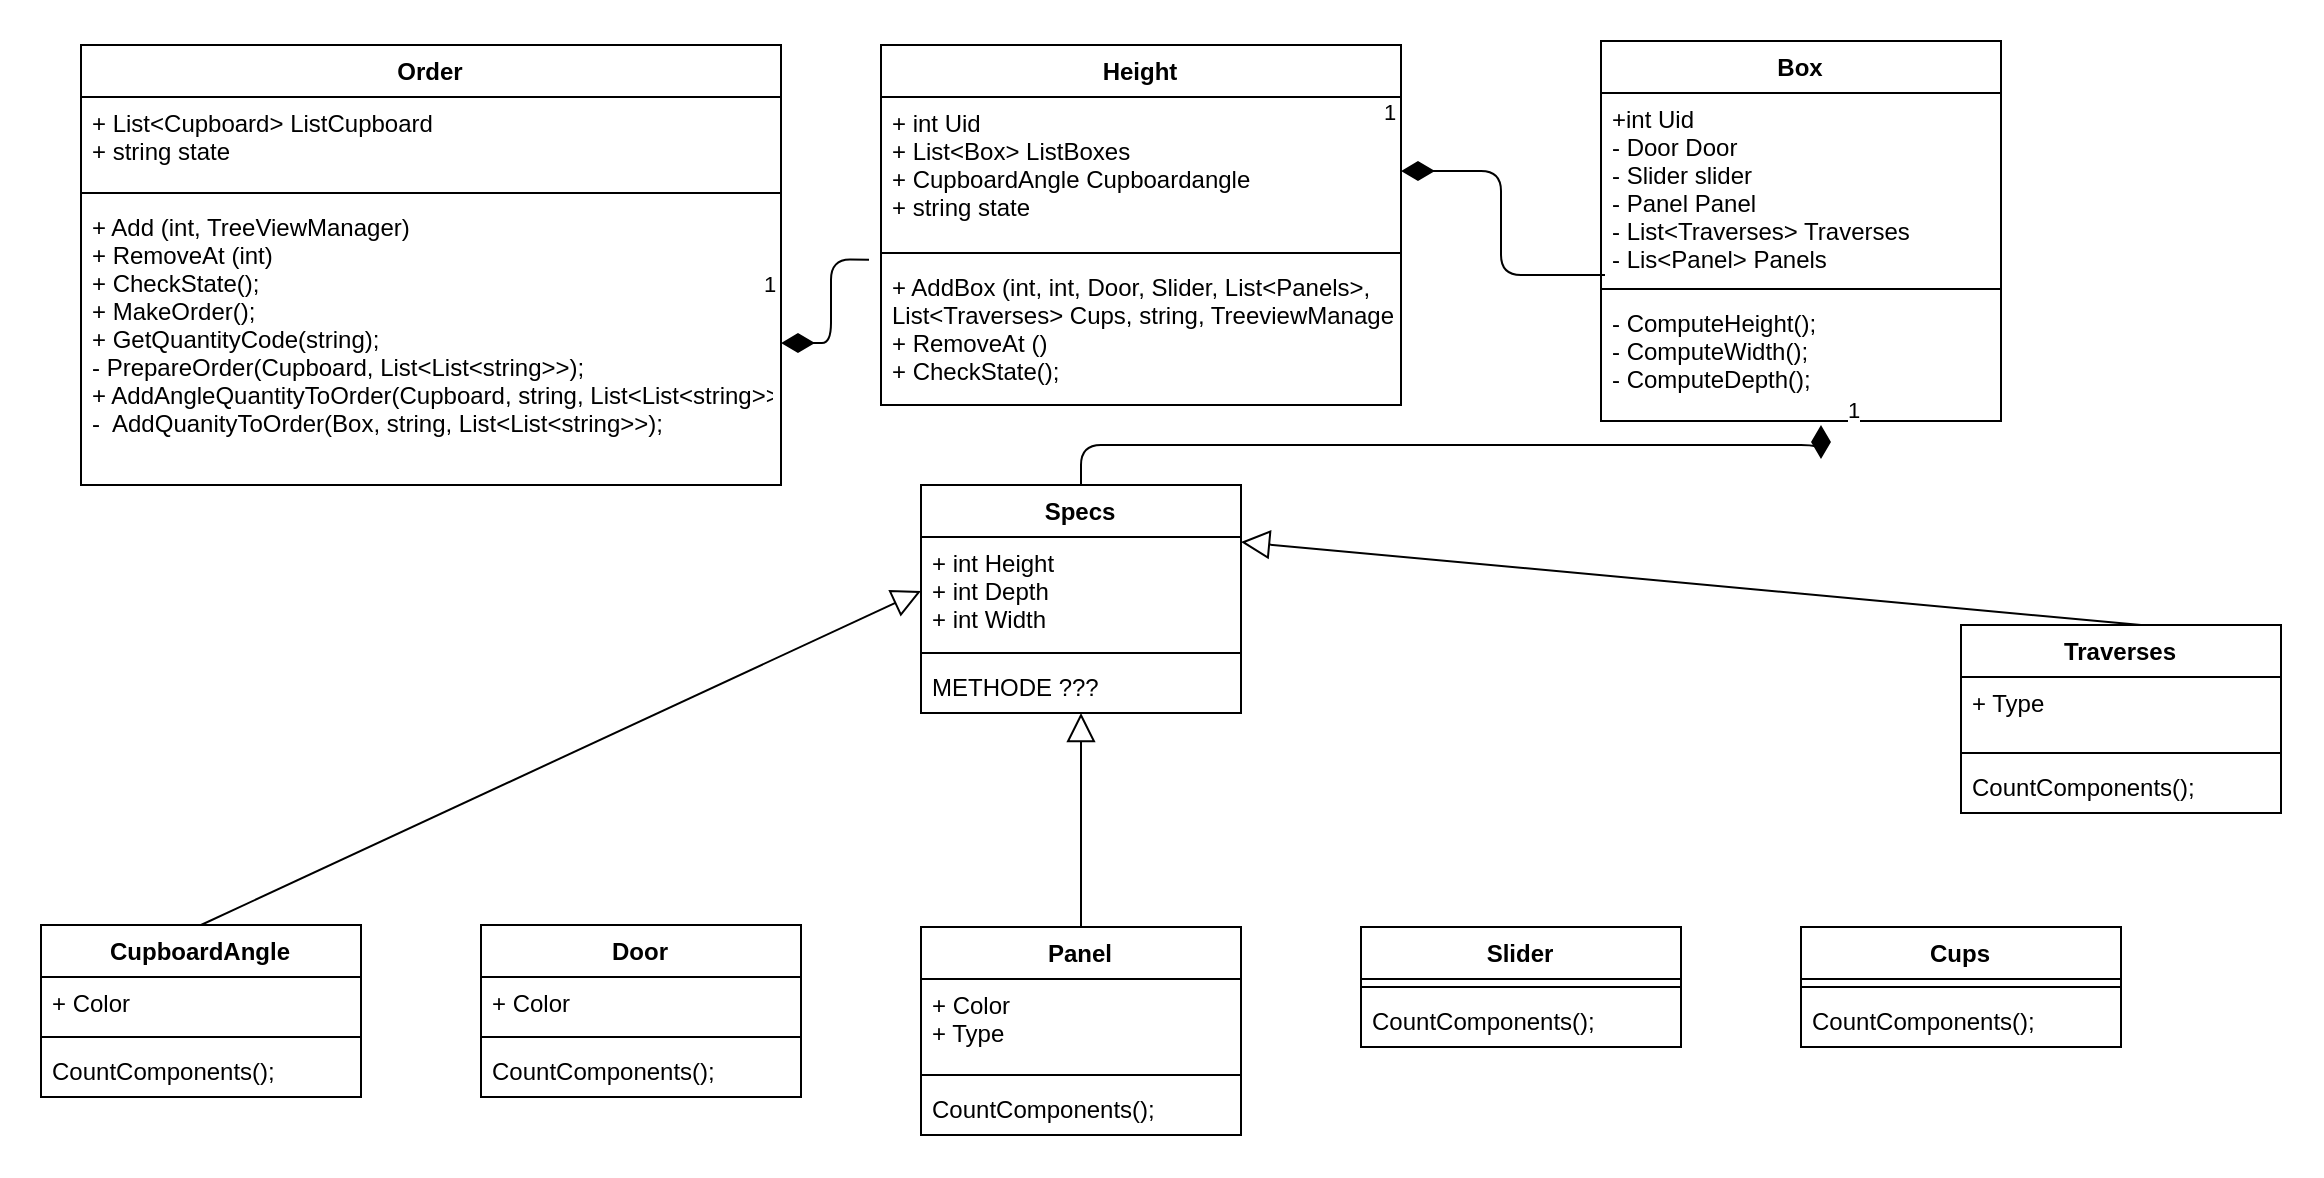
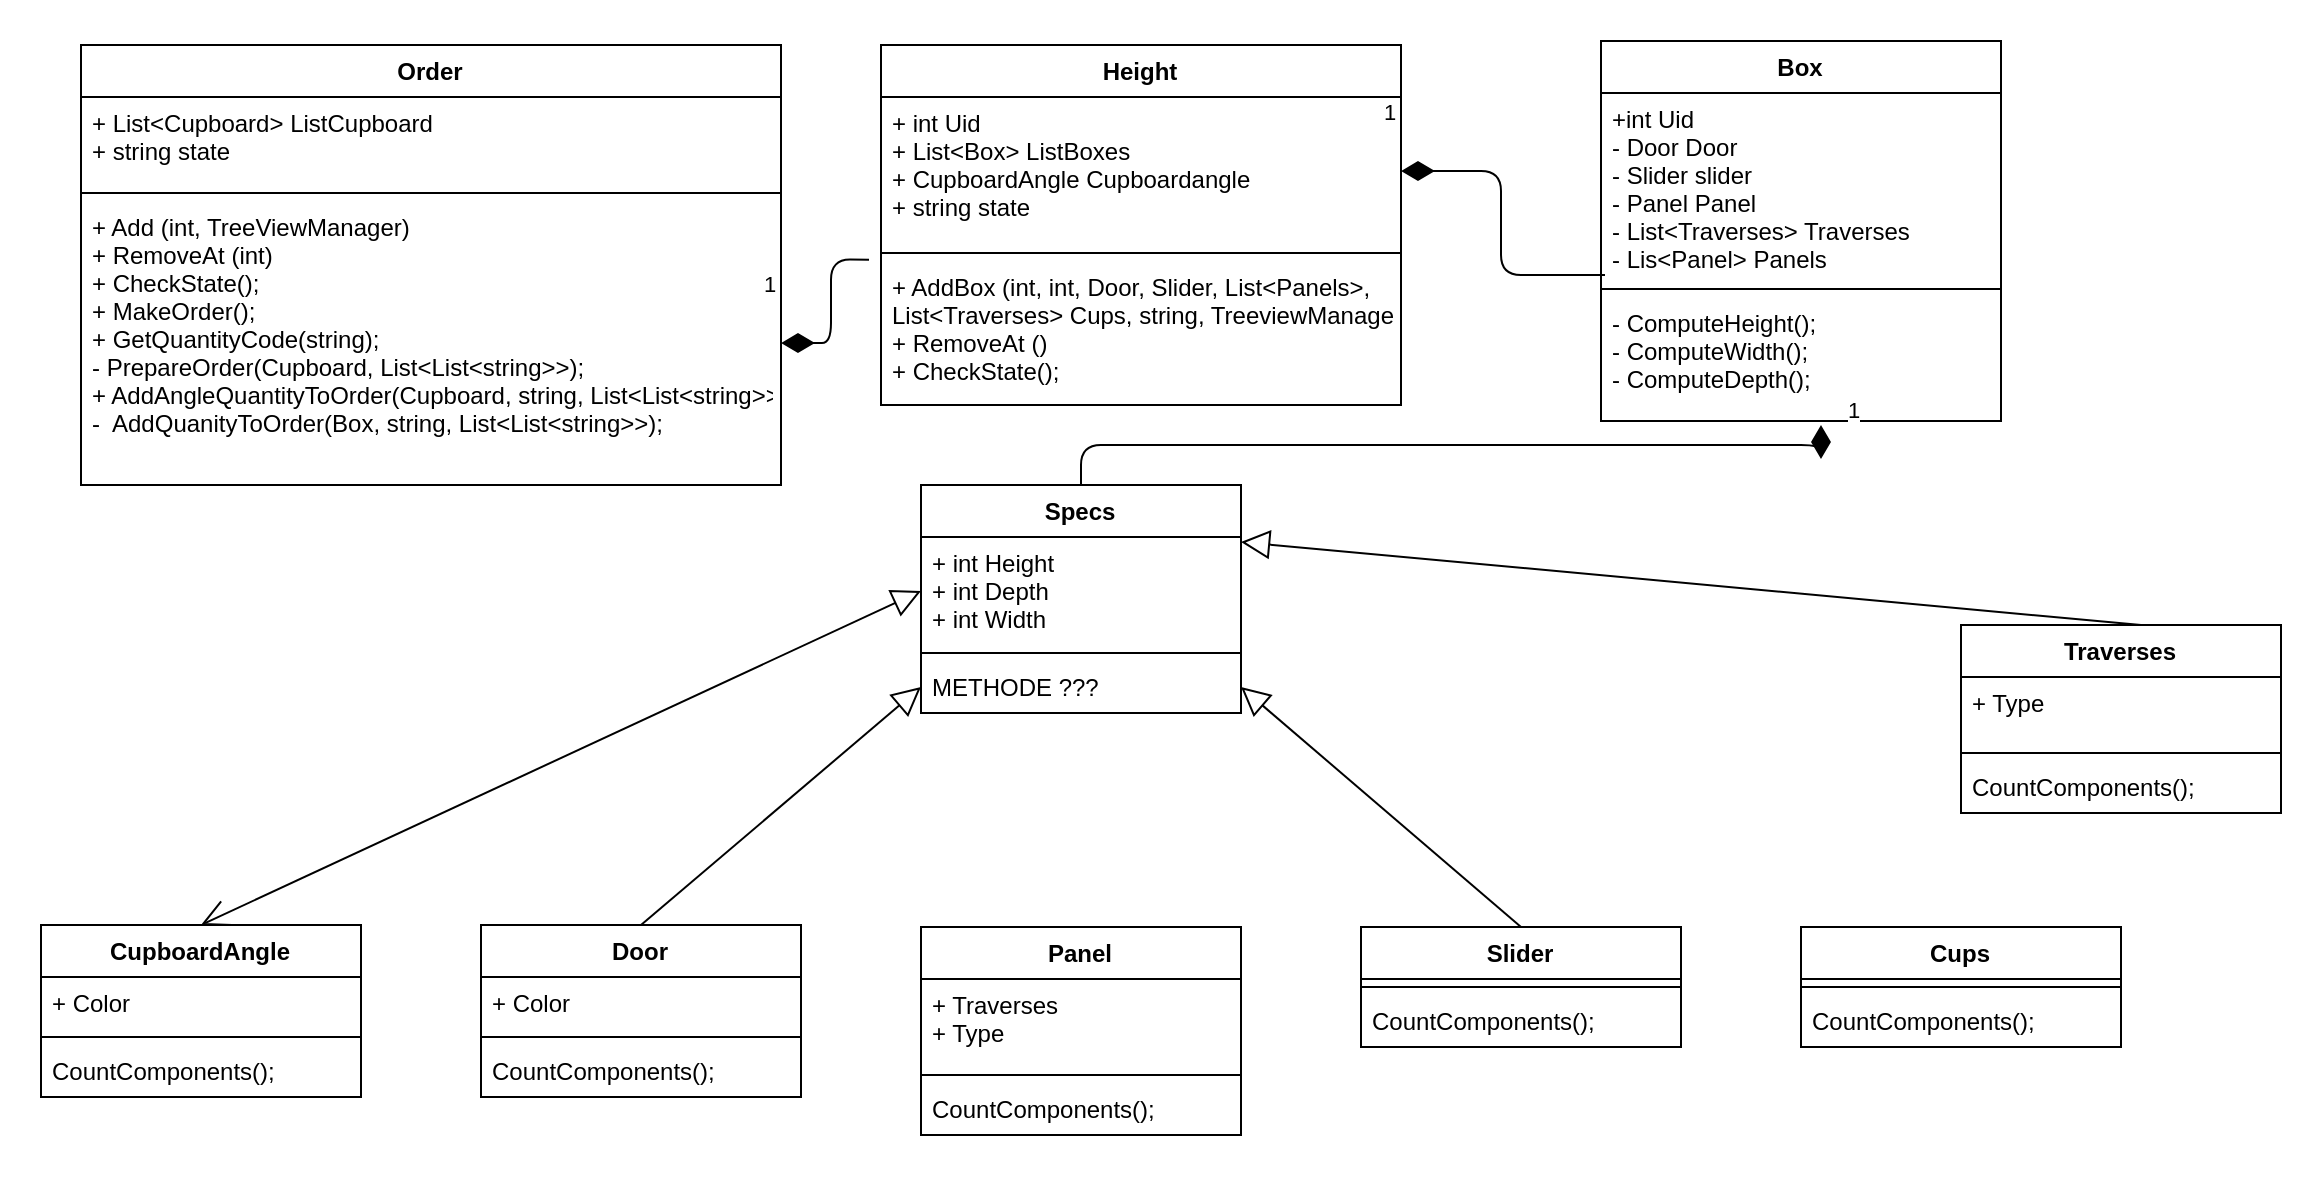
none -> (771, 815)
none -> (1392, 816)
(1081, 834) -> none
(206, 922) -> (208, 922)
(973, 1006) -> (1003, 1006)
